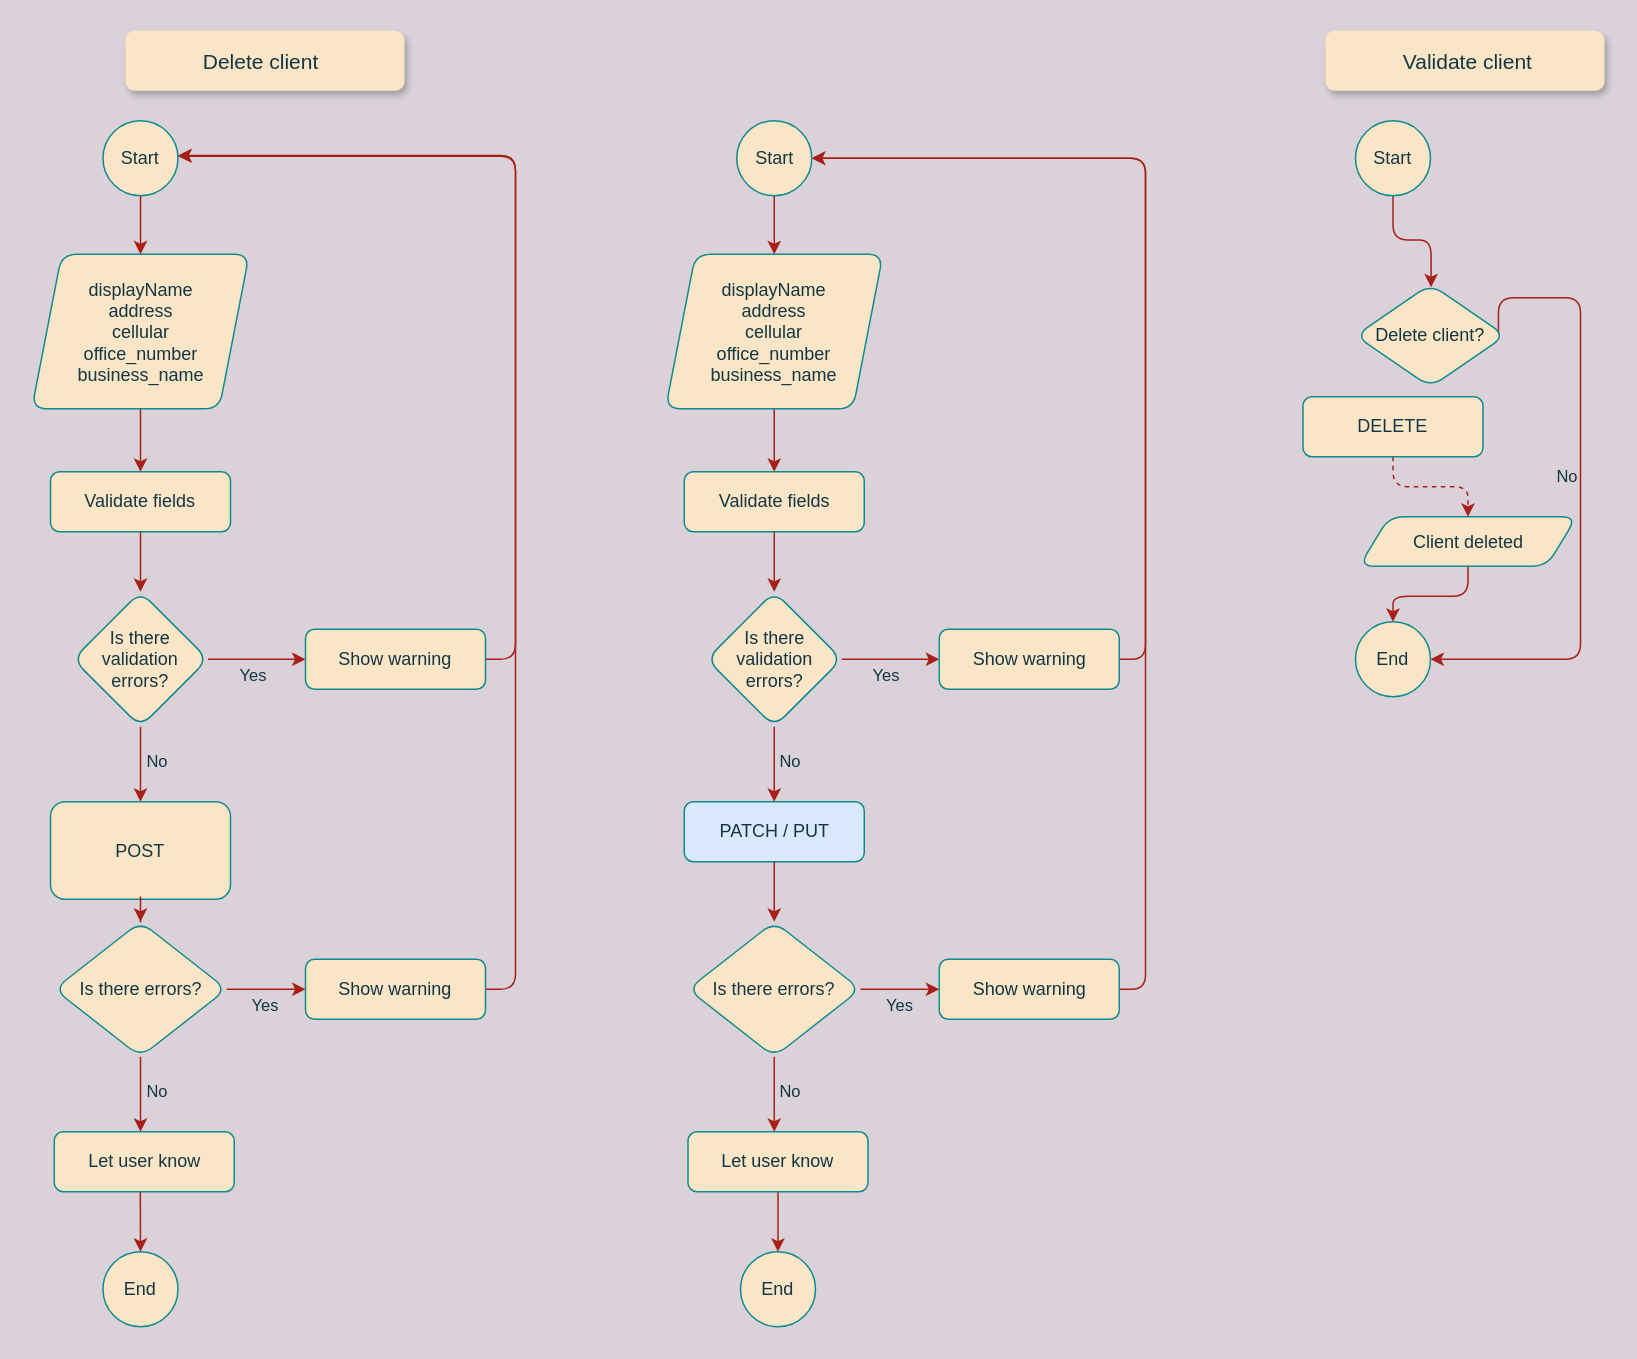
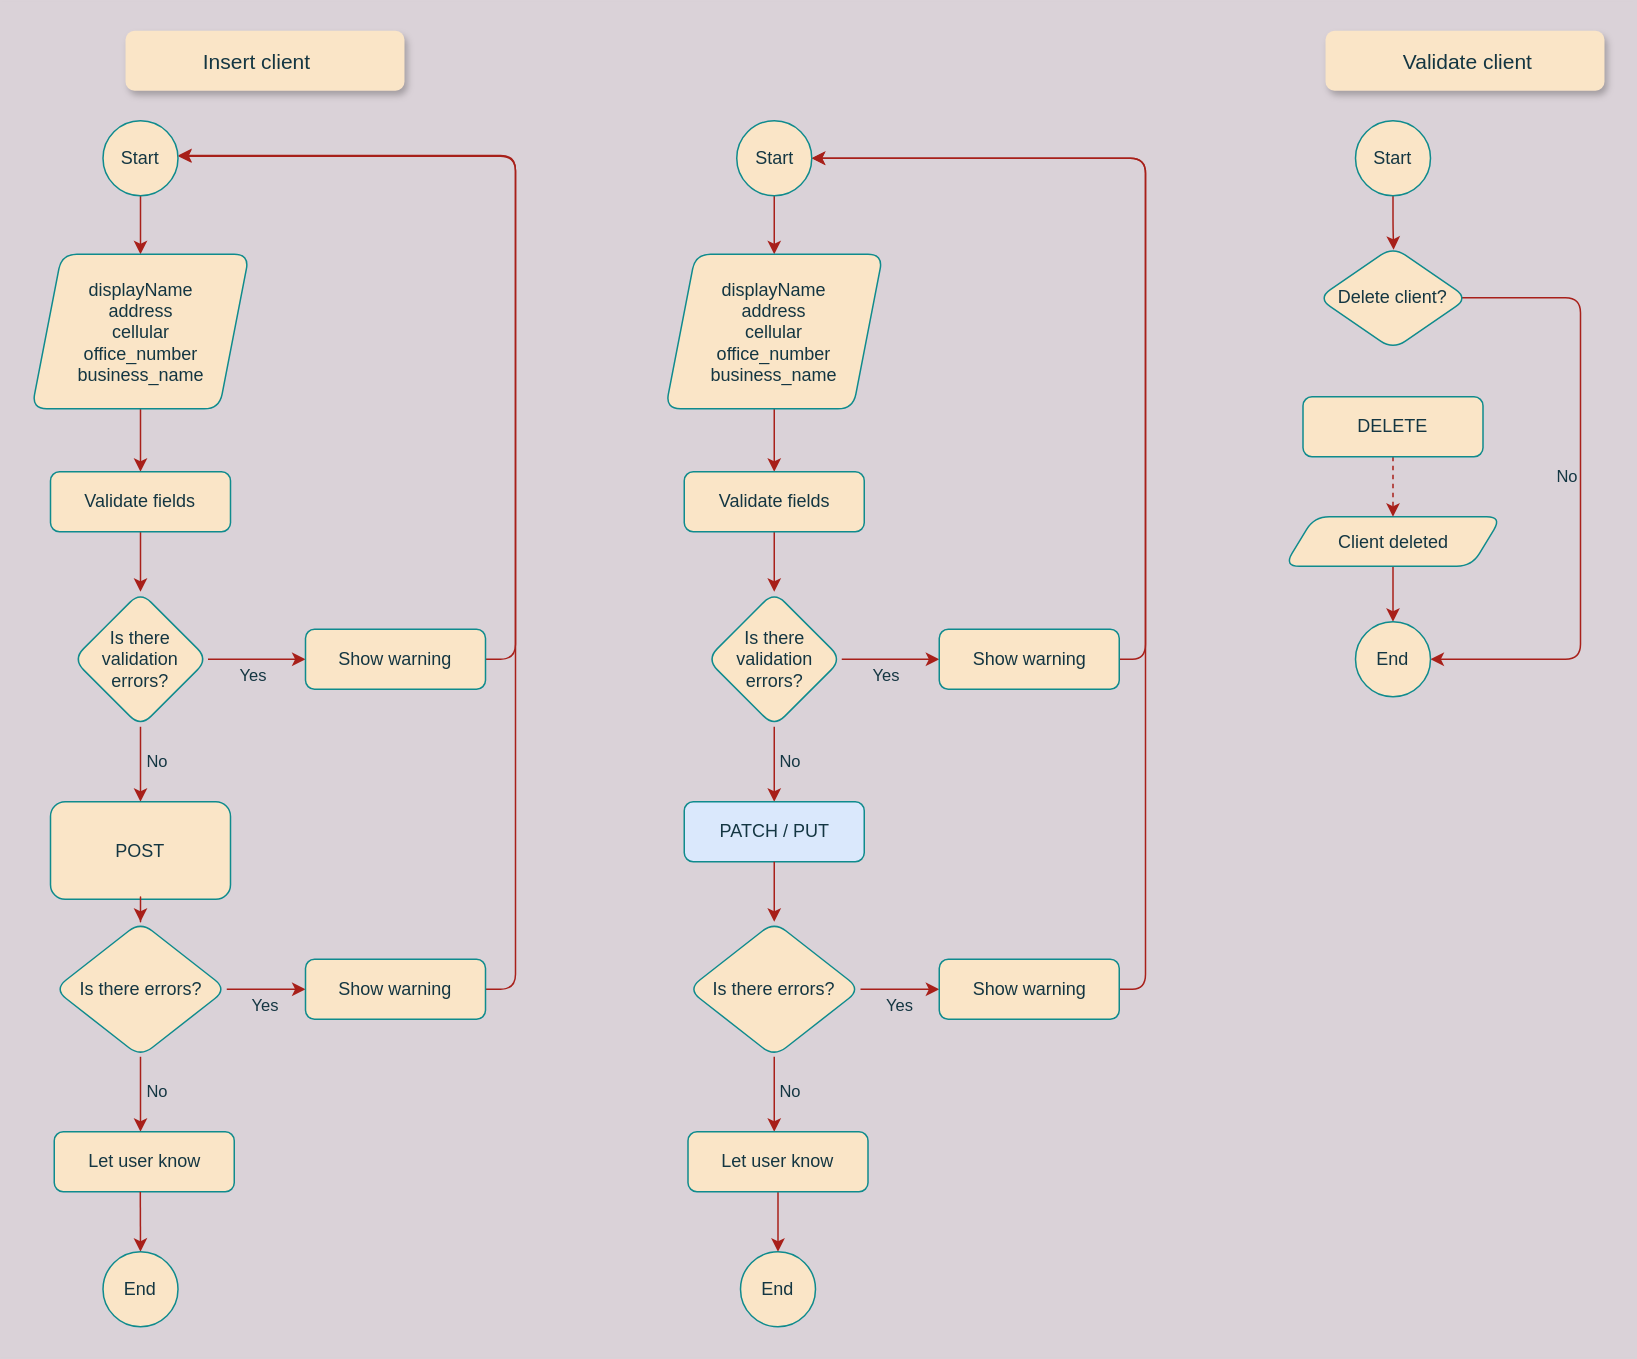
(268, 62) -> (271, 62)
(1430, 336) -> (1393, 298)
(1468, 542) -> (1393, 542)
